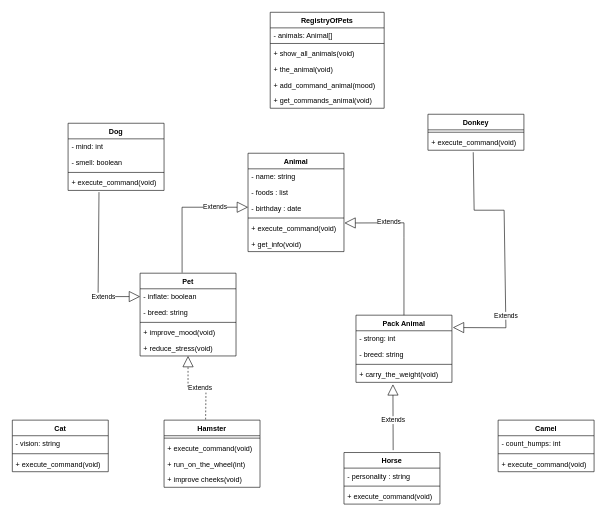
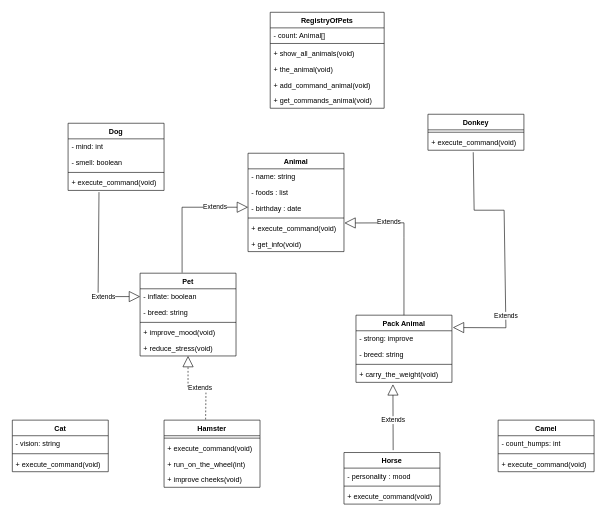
(305, 36) -> (303, 36)
(323, 85) -> (322, 85)
(382, 339) -> (390, 339)
(385, 476) -> (382, 476)
